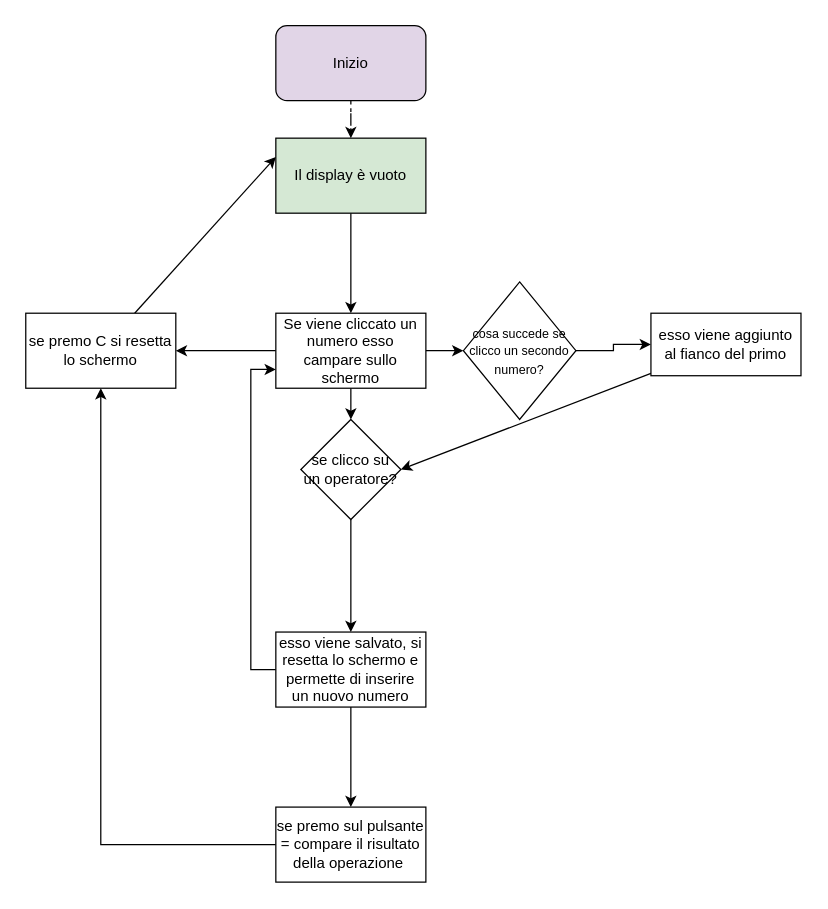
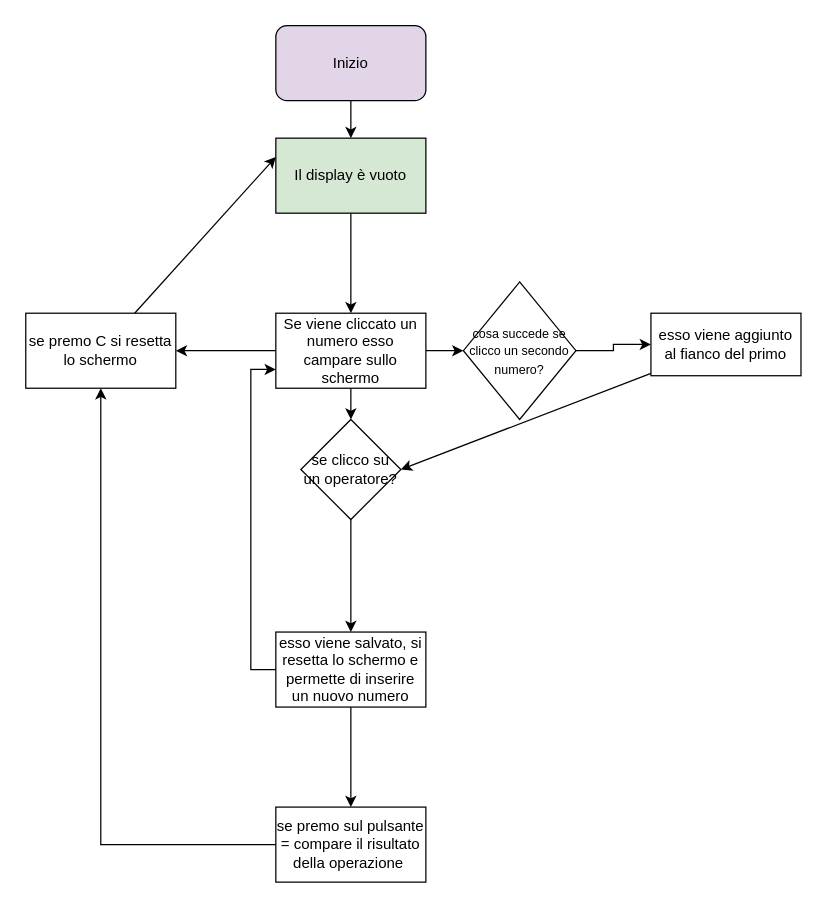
(351, 108) -> (351, 108)
